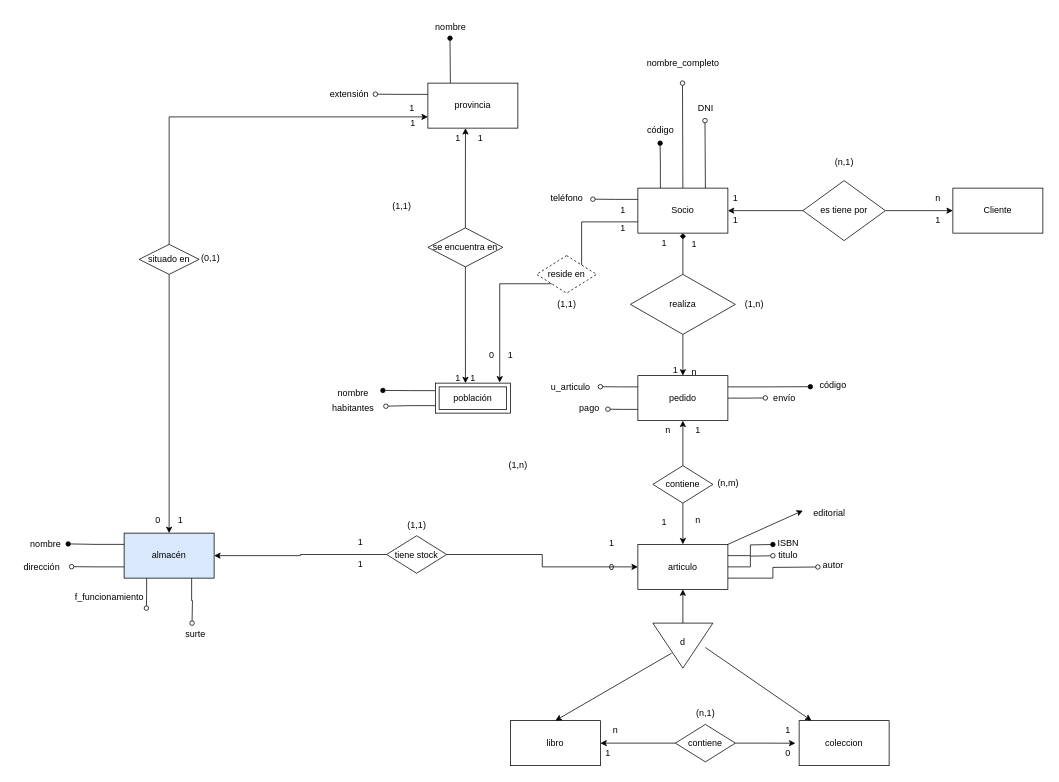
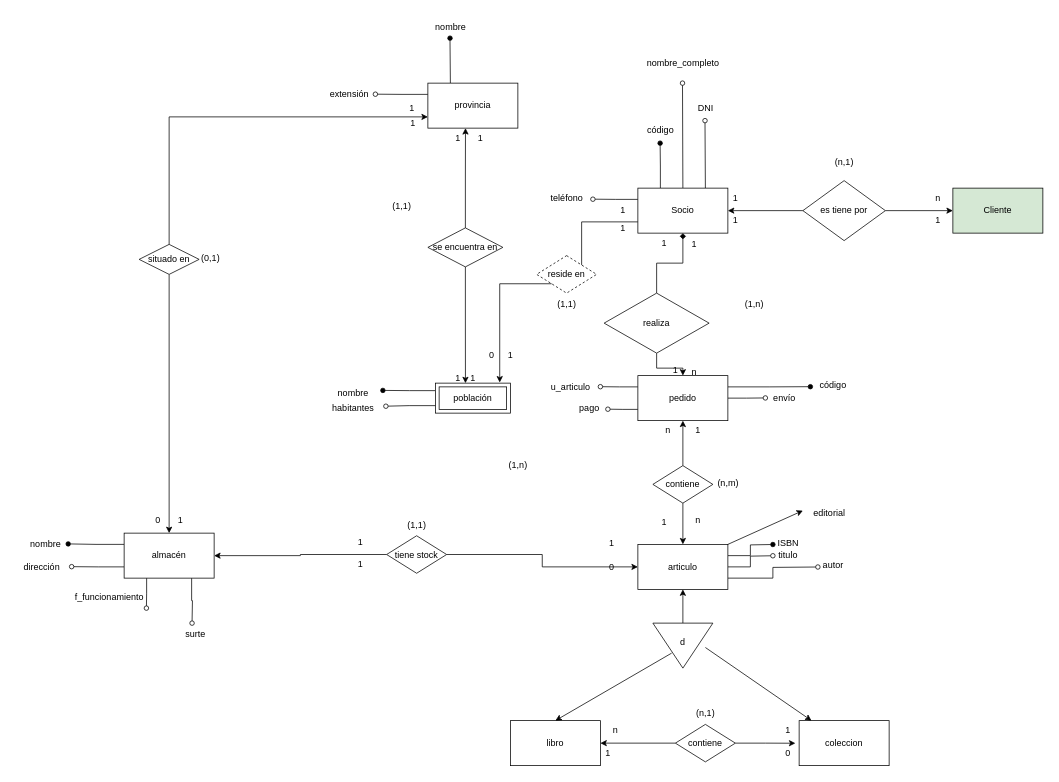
(998, 210) -> (998, 210)
(683, 304) -> (657, 323)
(169, 555) -> (169, 555)
